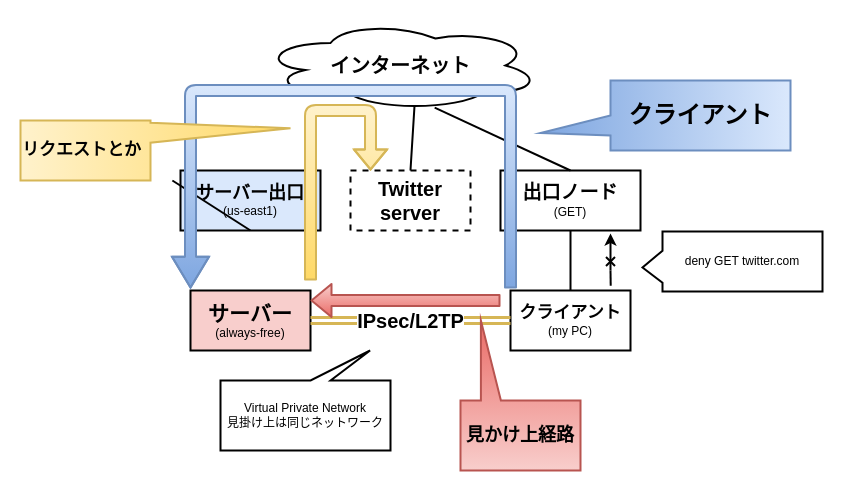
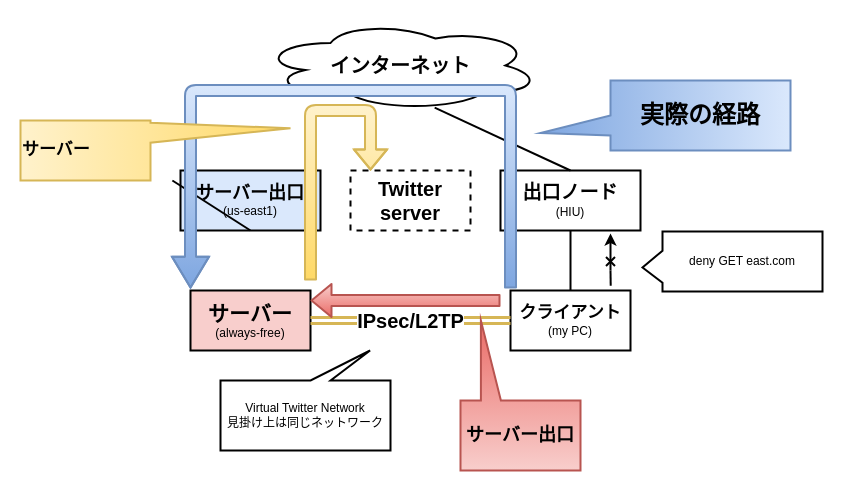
(701, 116) -> (701, 116)
(413, 138) -> none
(82, 151) -> (57, 151)
(571, 201) -> (571, 201)
(743, 262) -> (743, 262)
(306, 416) -> (306, 416)
(521, 436) -> (521, 436)
